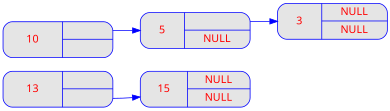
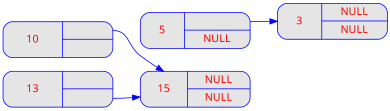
(123, 30) -> (134, 49)
